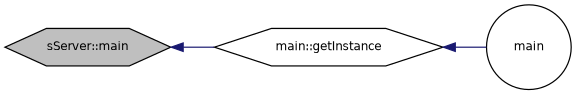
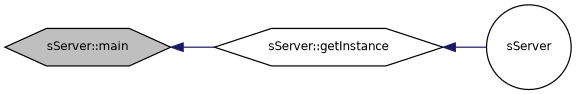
(329, 47) -> (329, 47)
(529, 47) -> (529, 47)
